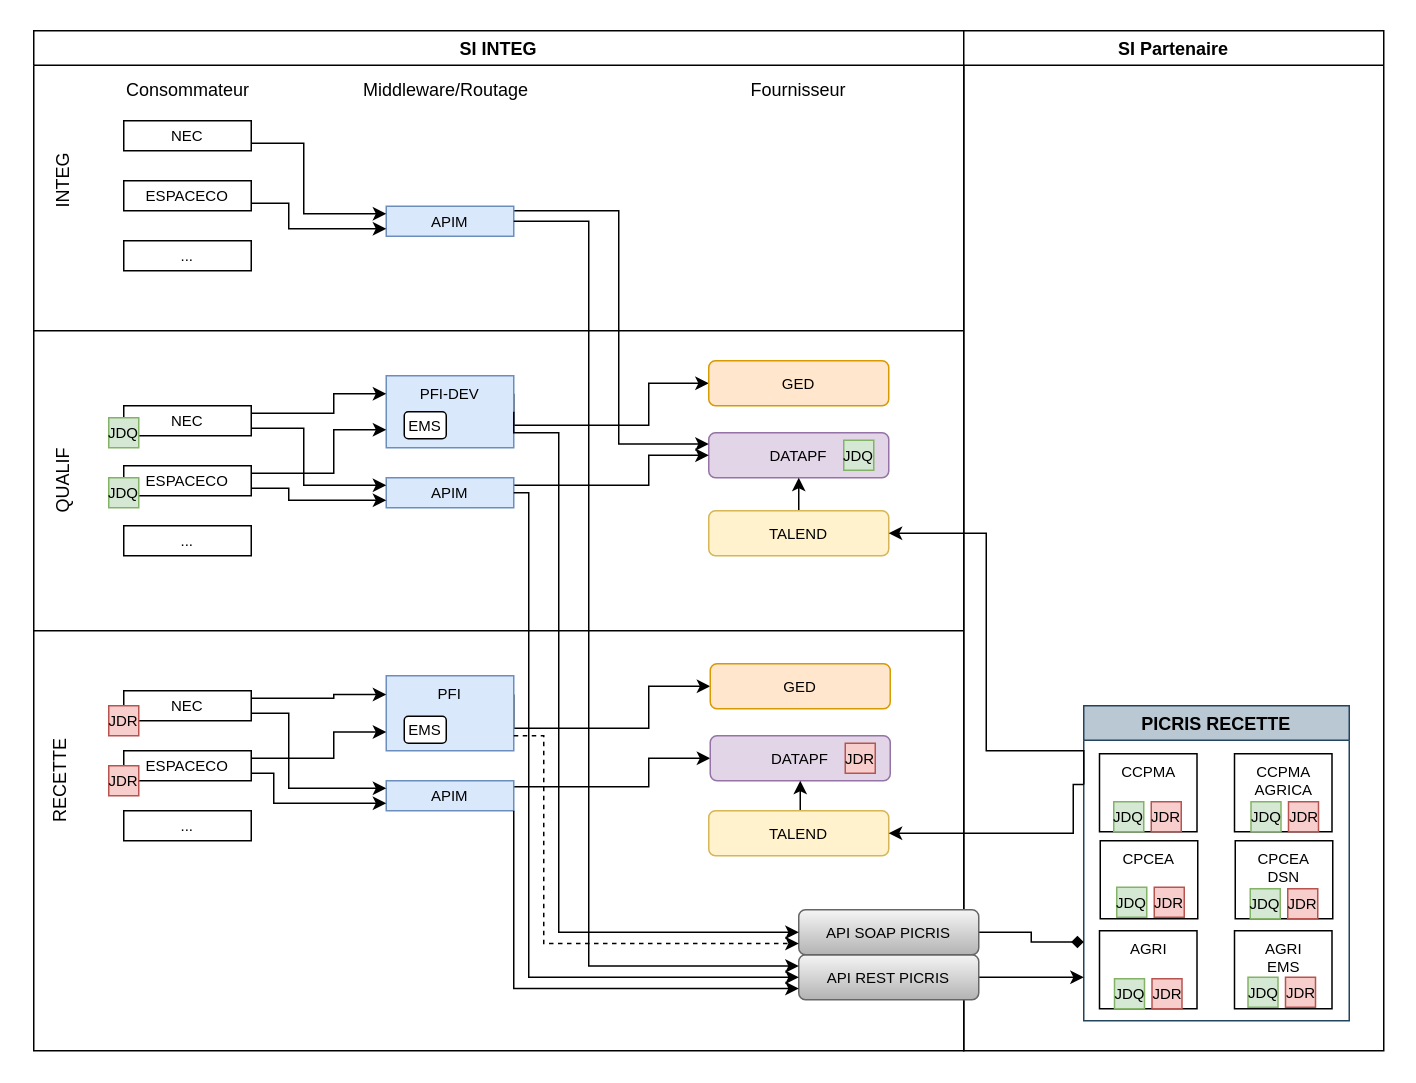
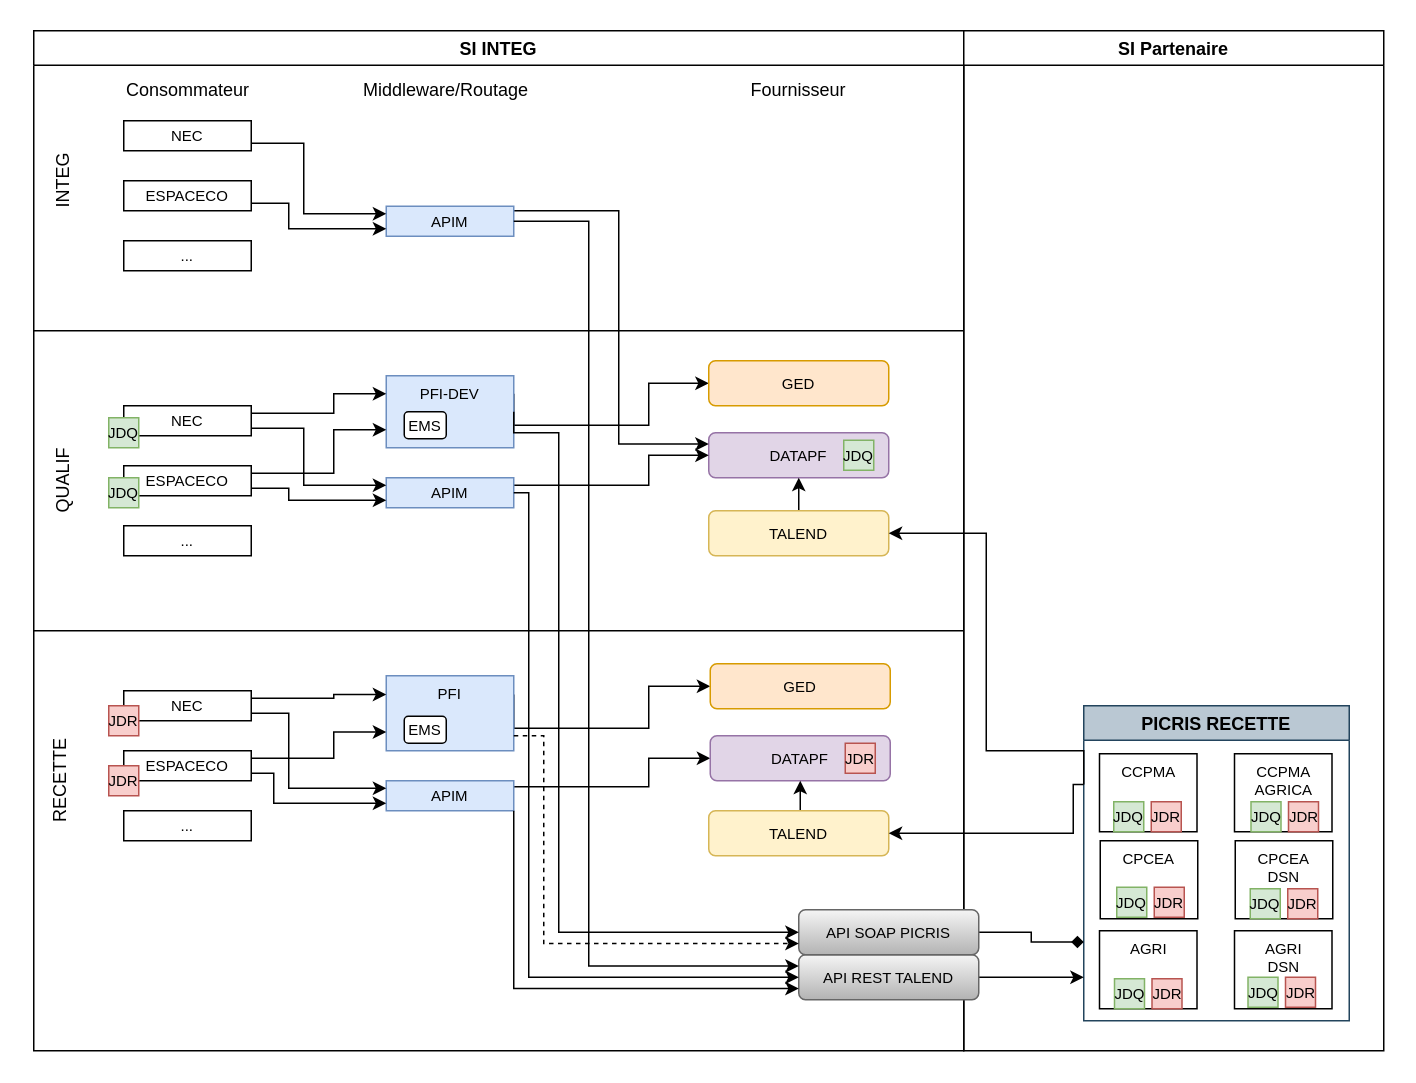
(1284, 959) -> (1284, 959)
(889, 977) -> (889, 977)
